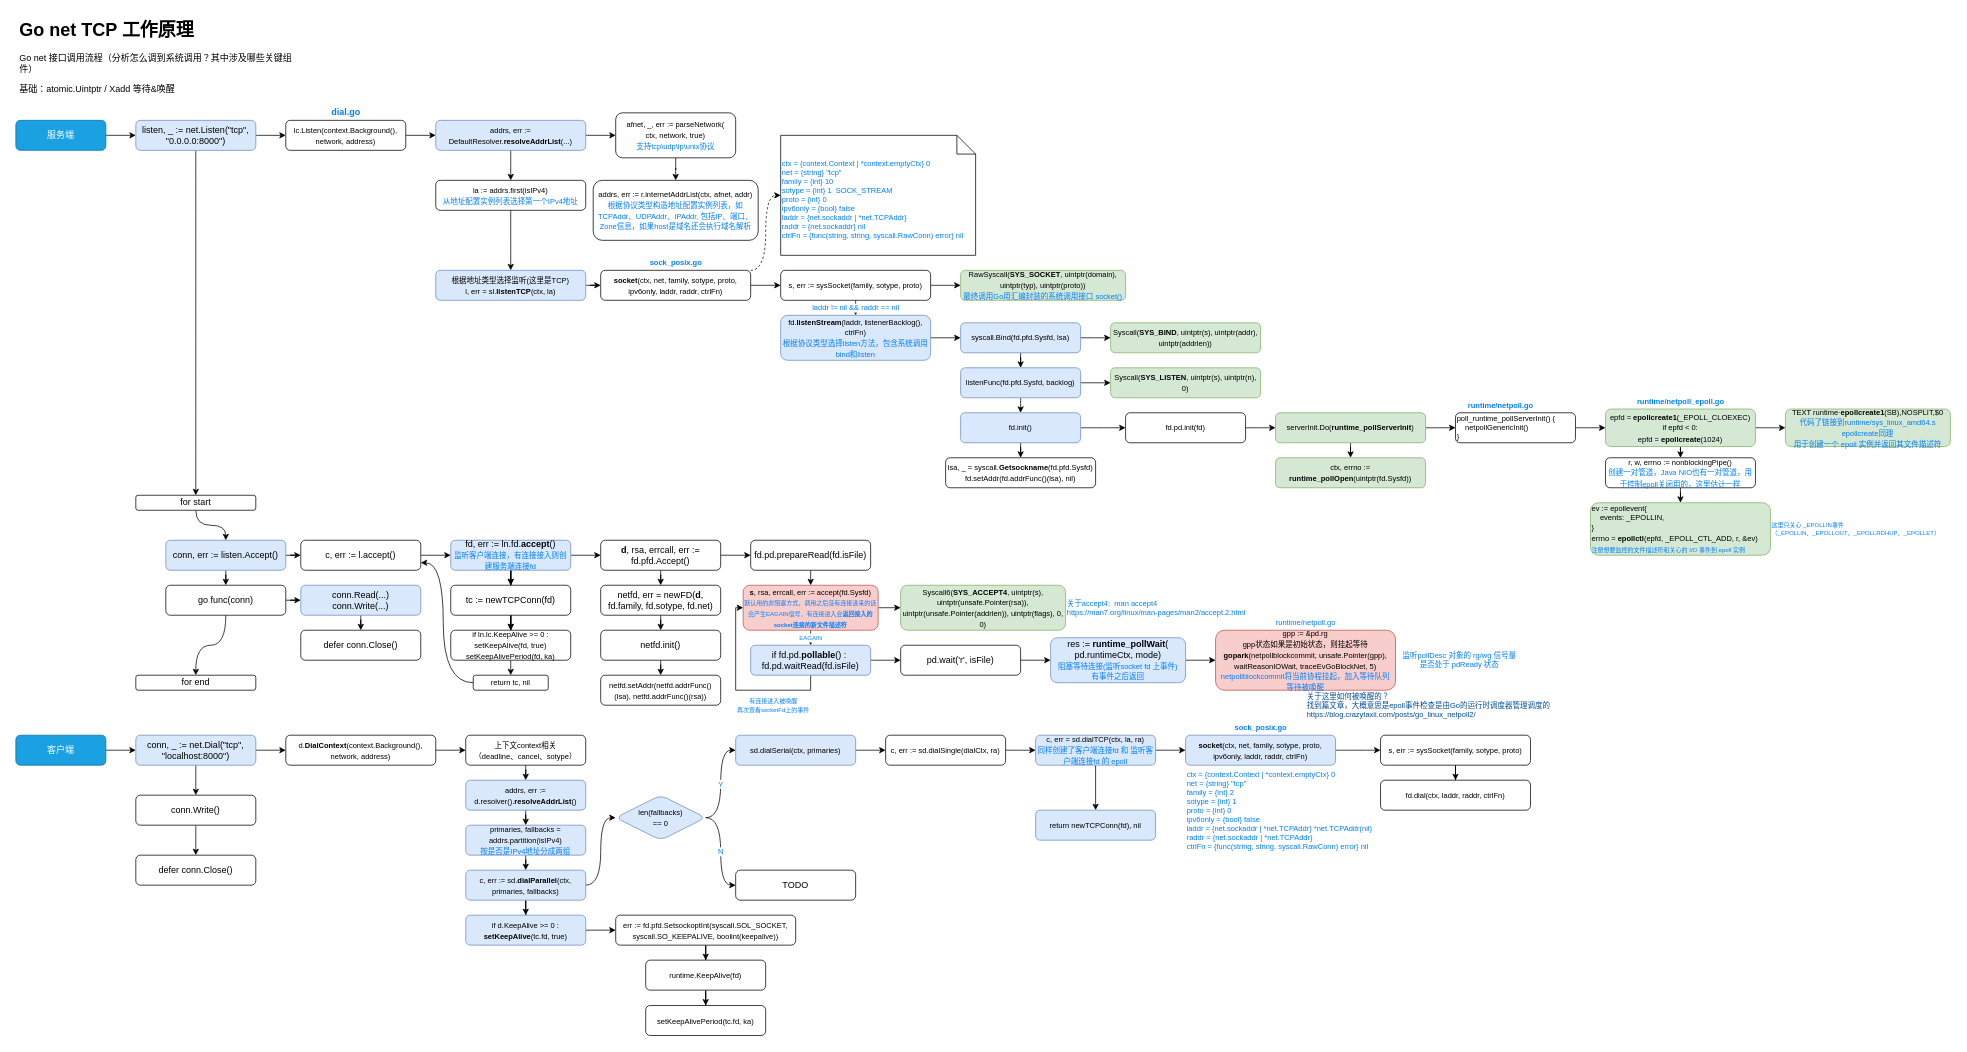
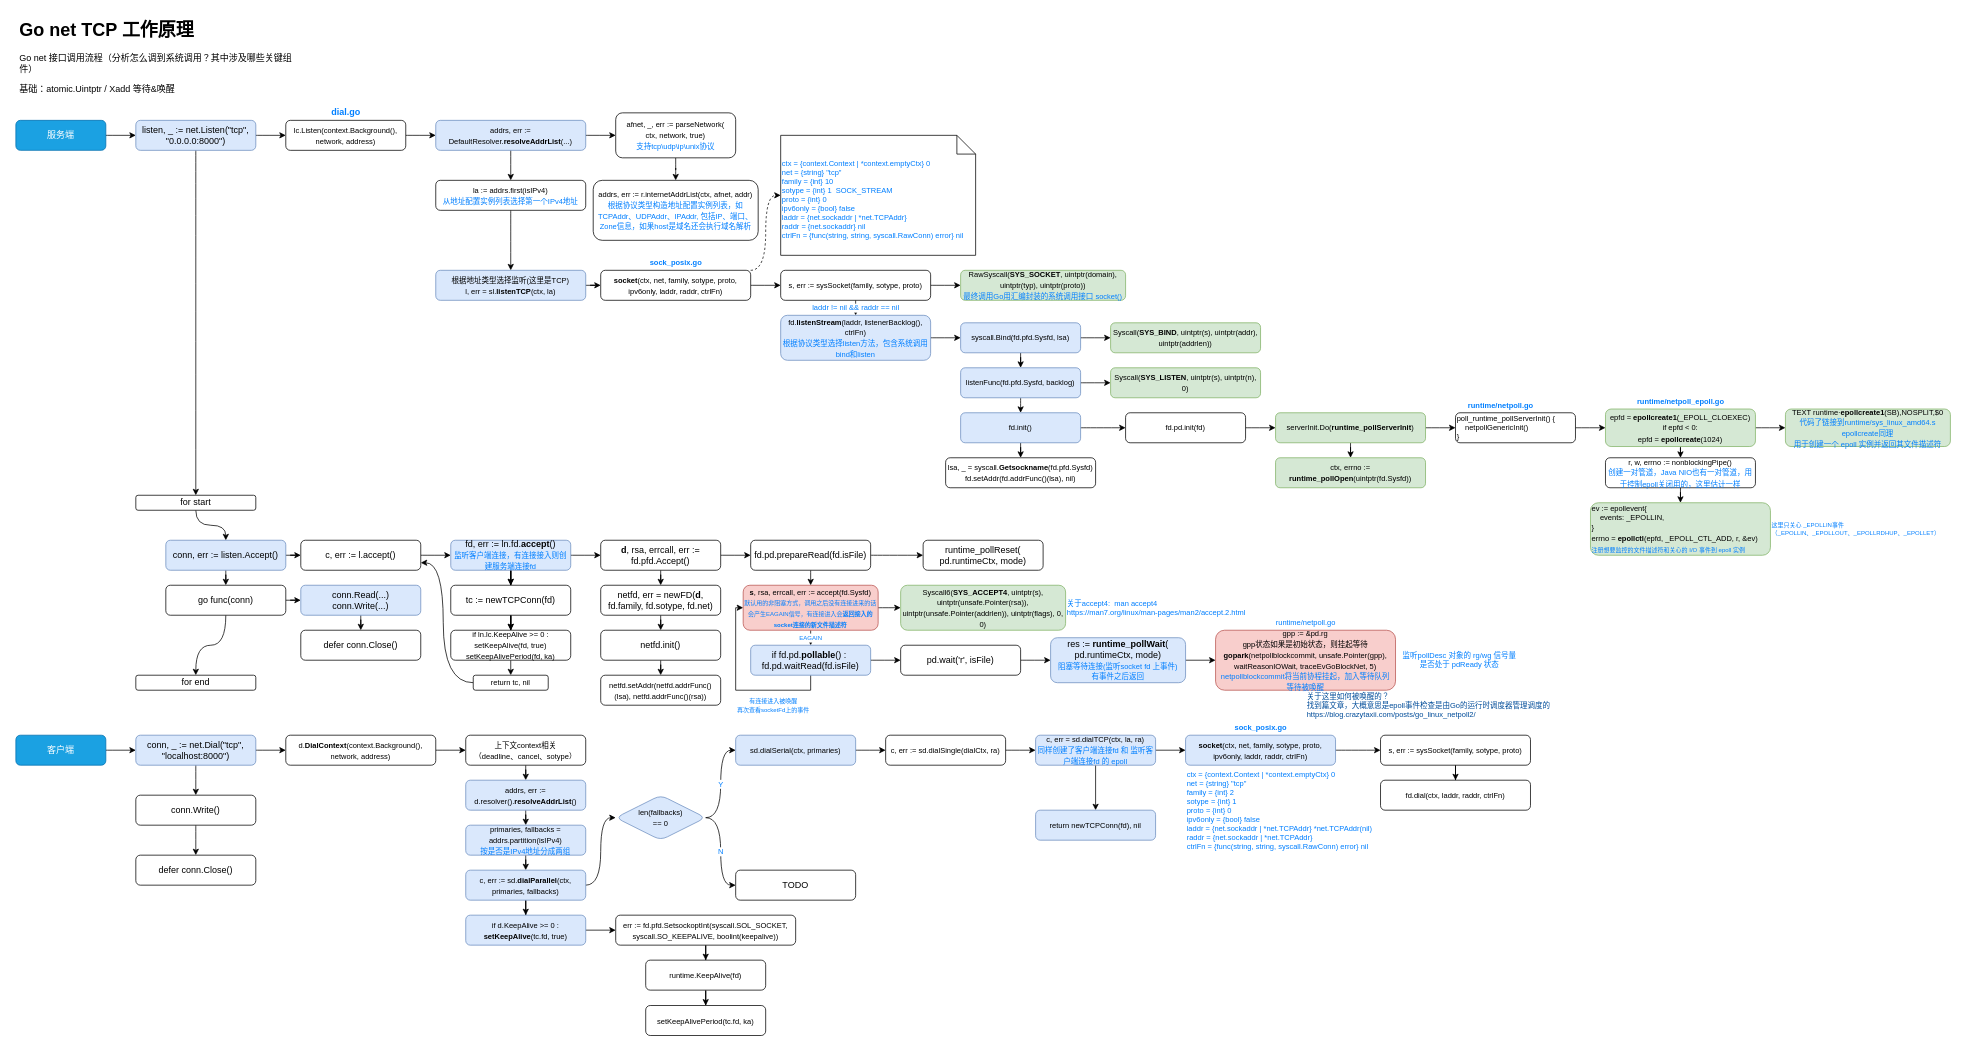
none -> (895, 555)
none -> (983, 555)
